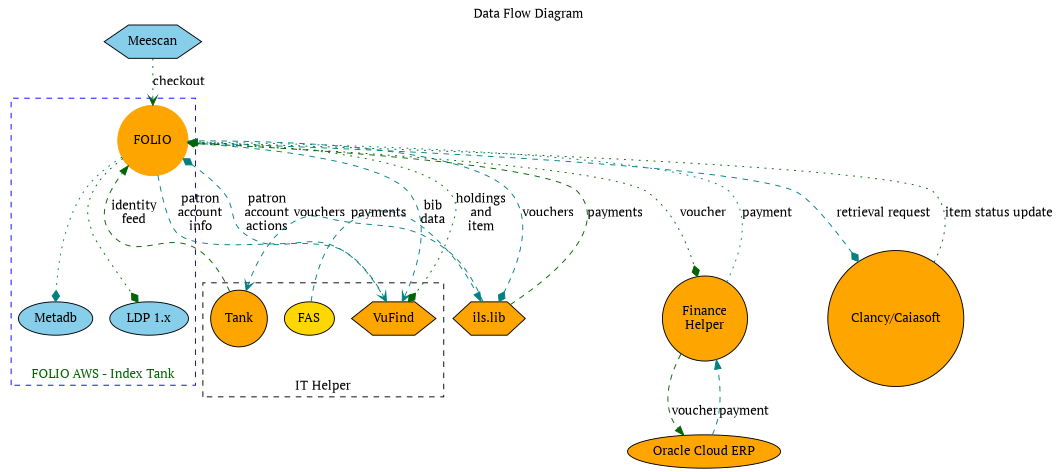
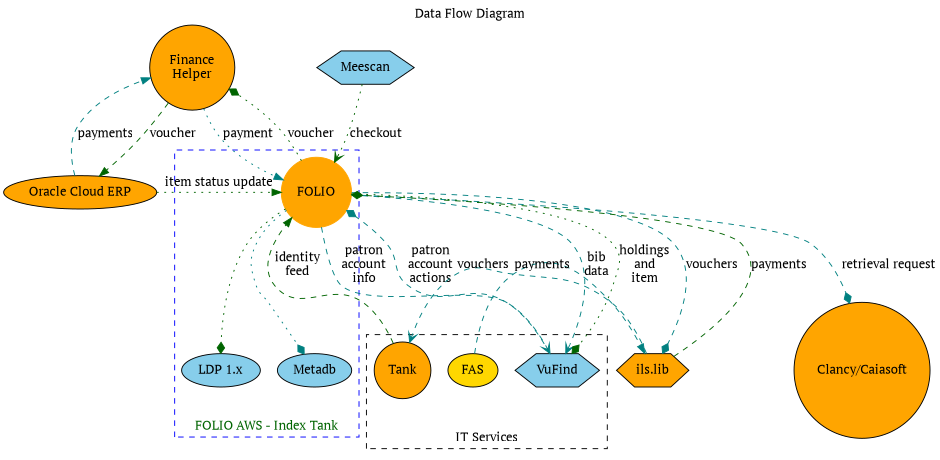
(645, 161) -> (214, 192)
(394, 319) -> (557, 370)
(323, 386) -> (487, 438)
(744, 411) -> (106, 134)
